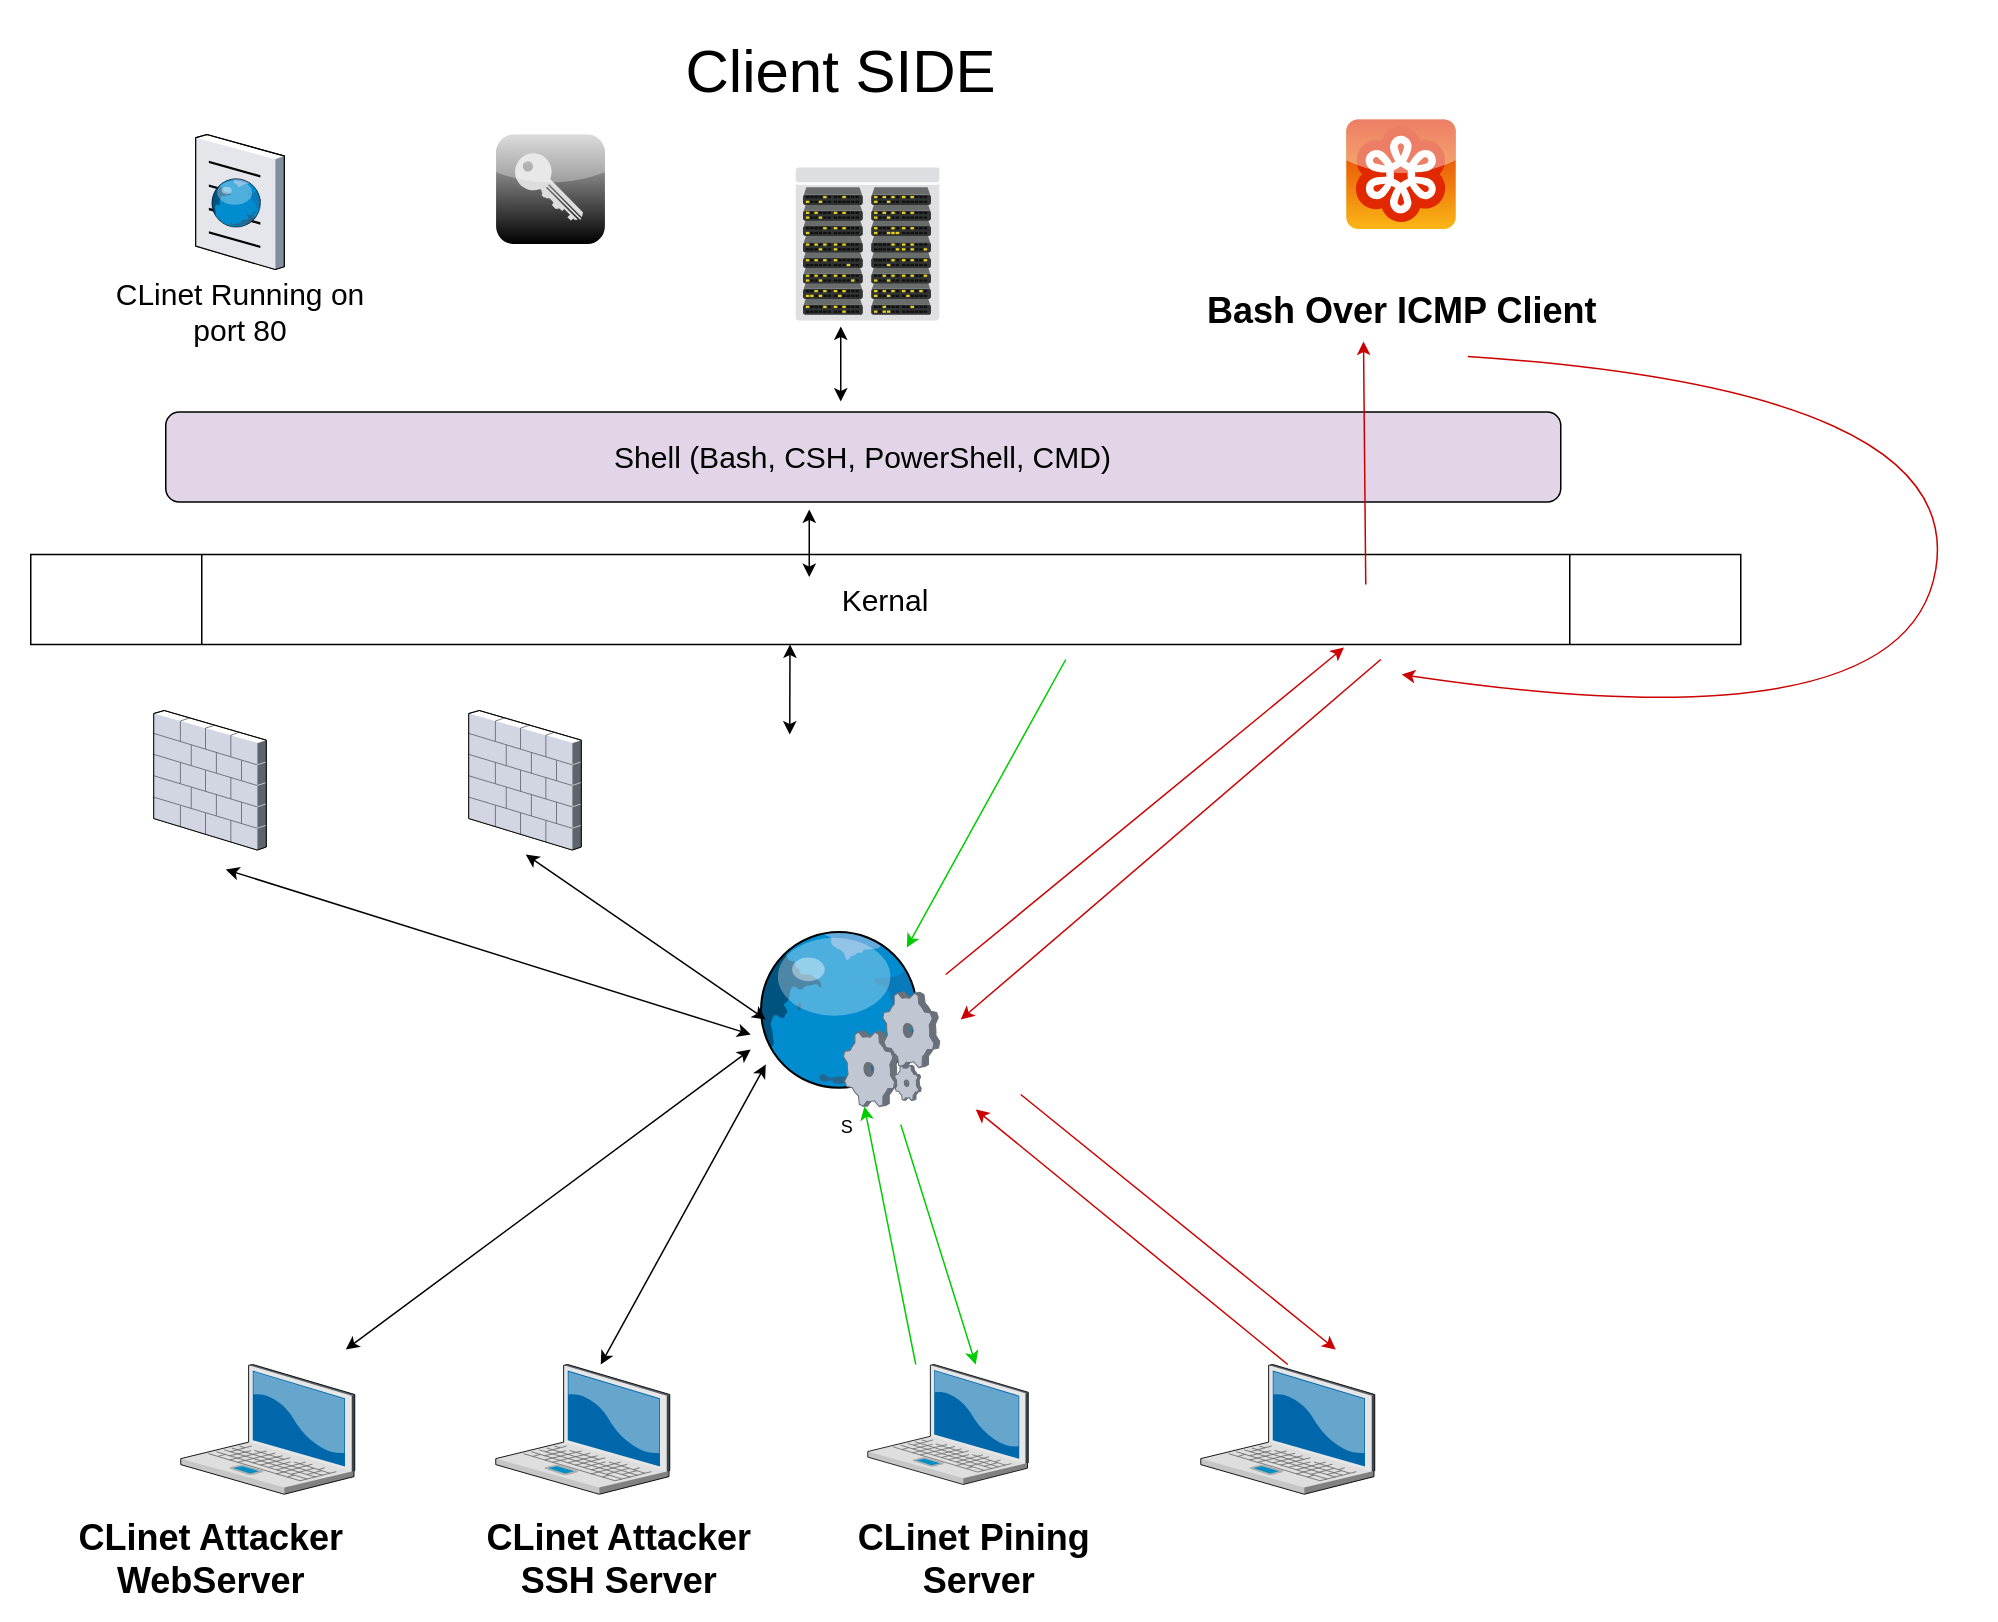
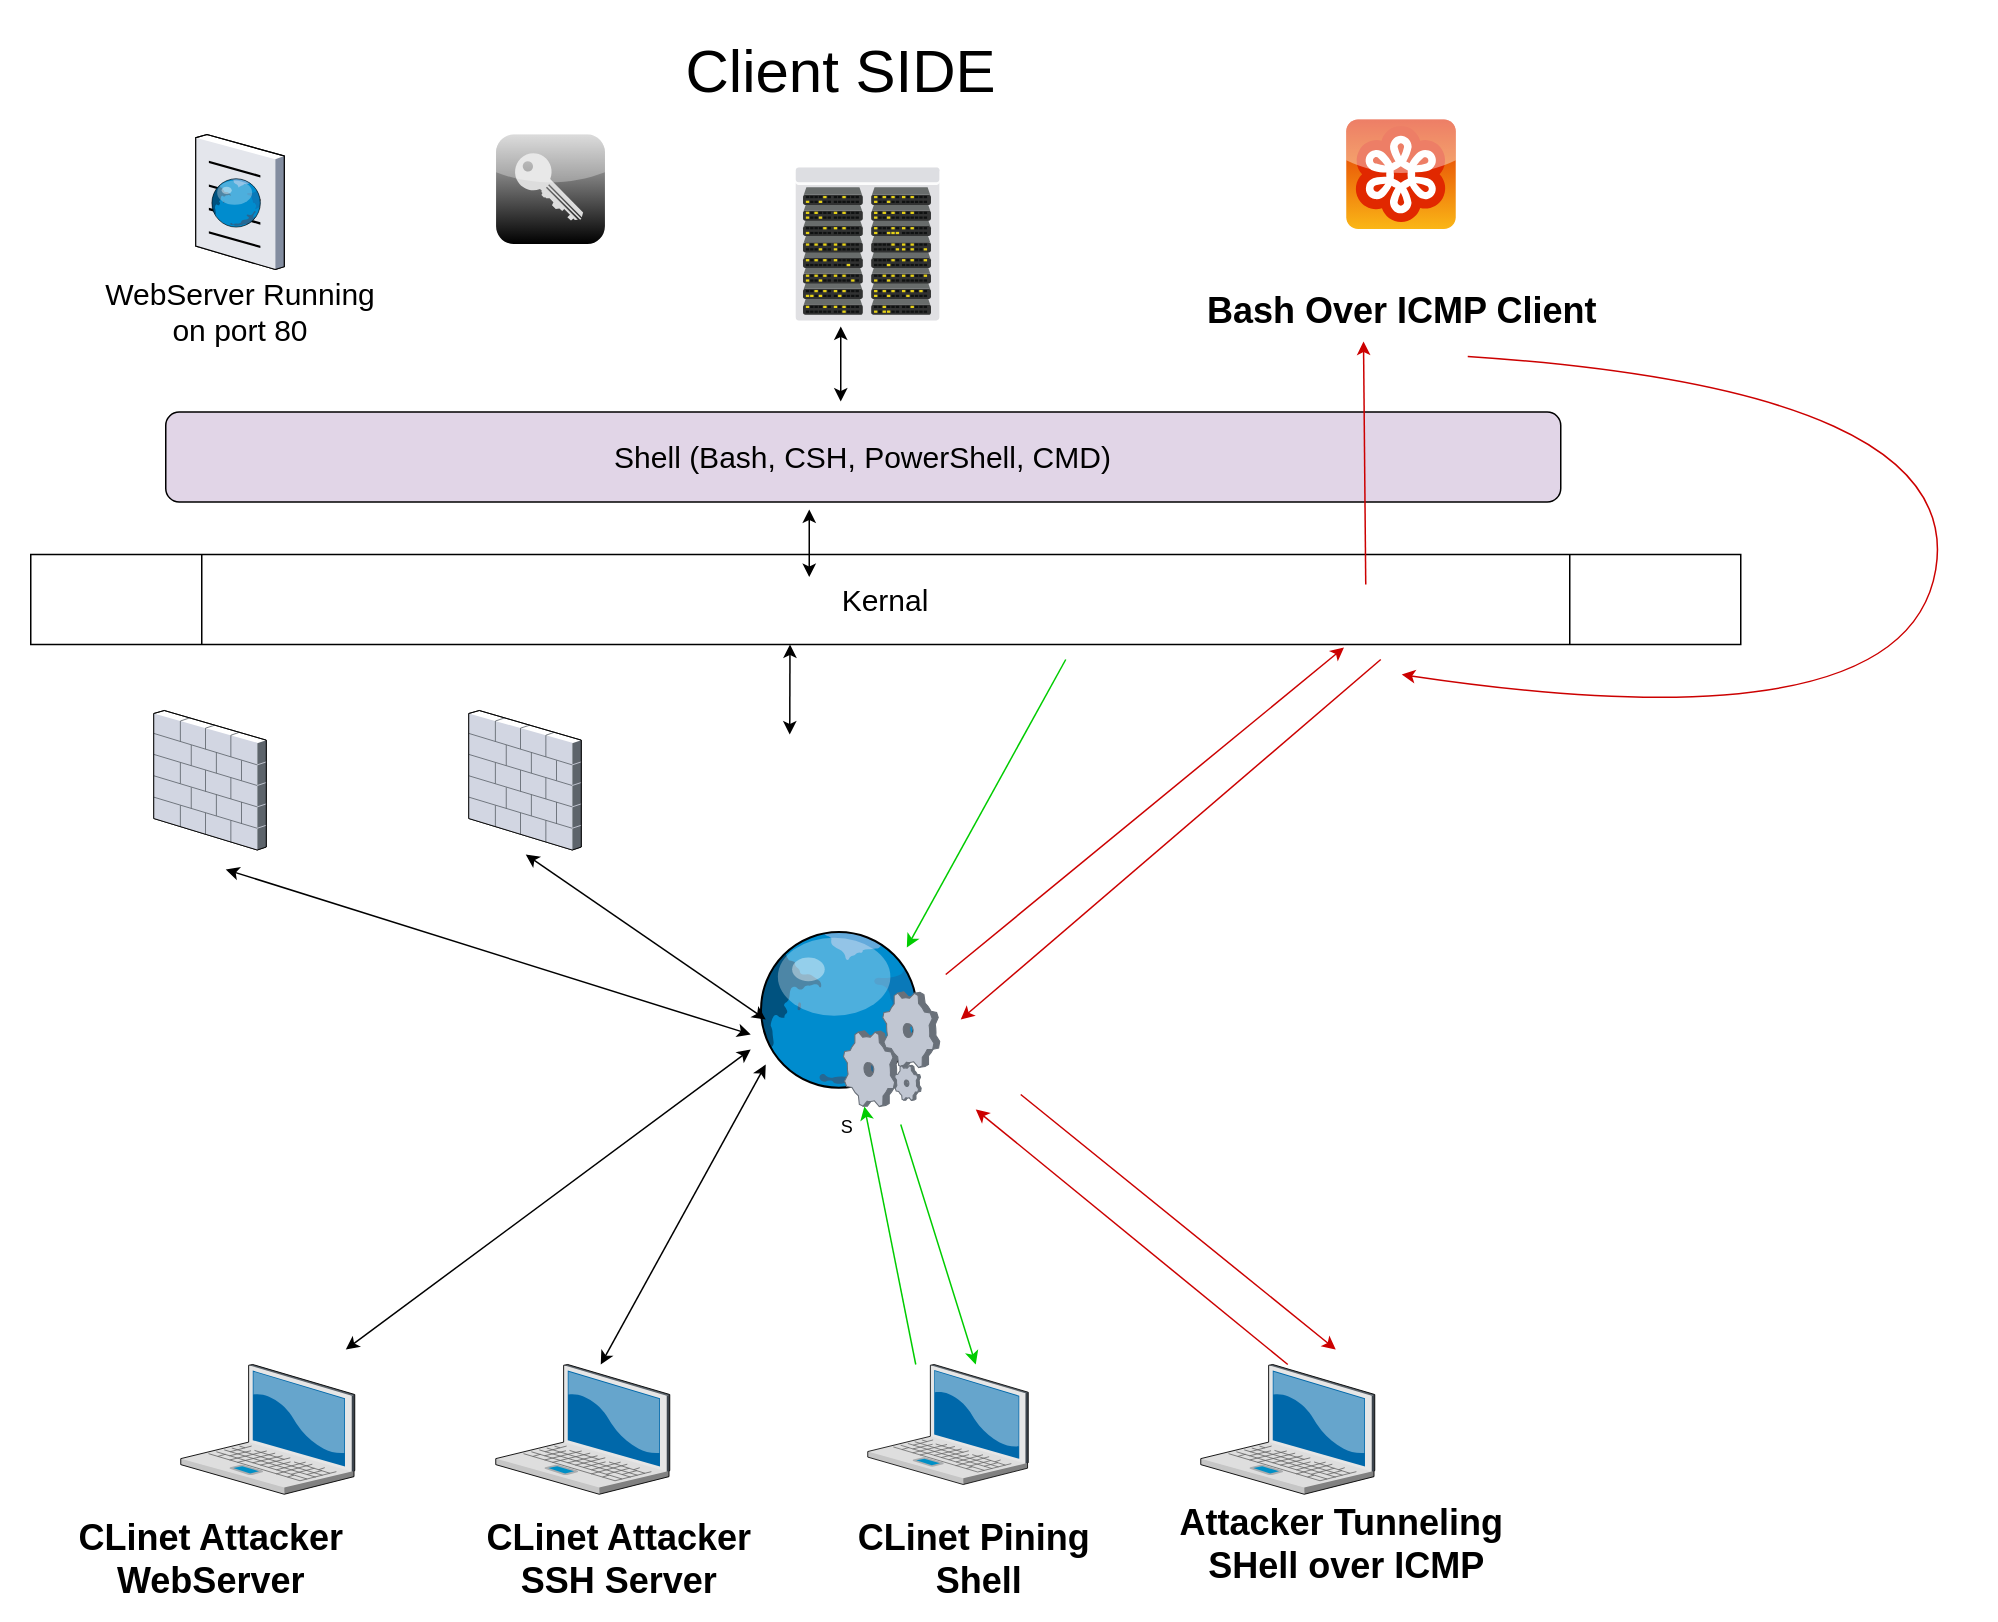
(241, 311) -> (241, 311)
none -> (1346, 1544)
(980, 1559) -> (980, 1559)
